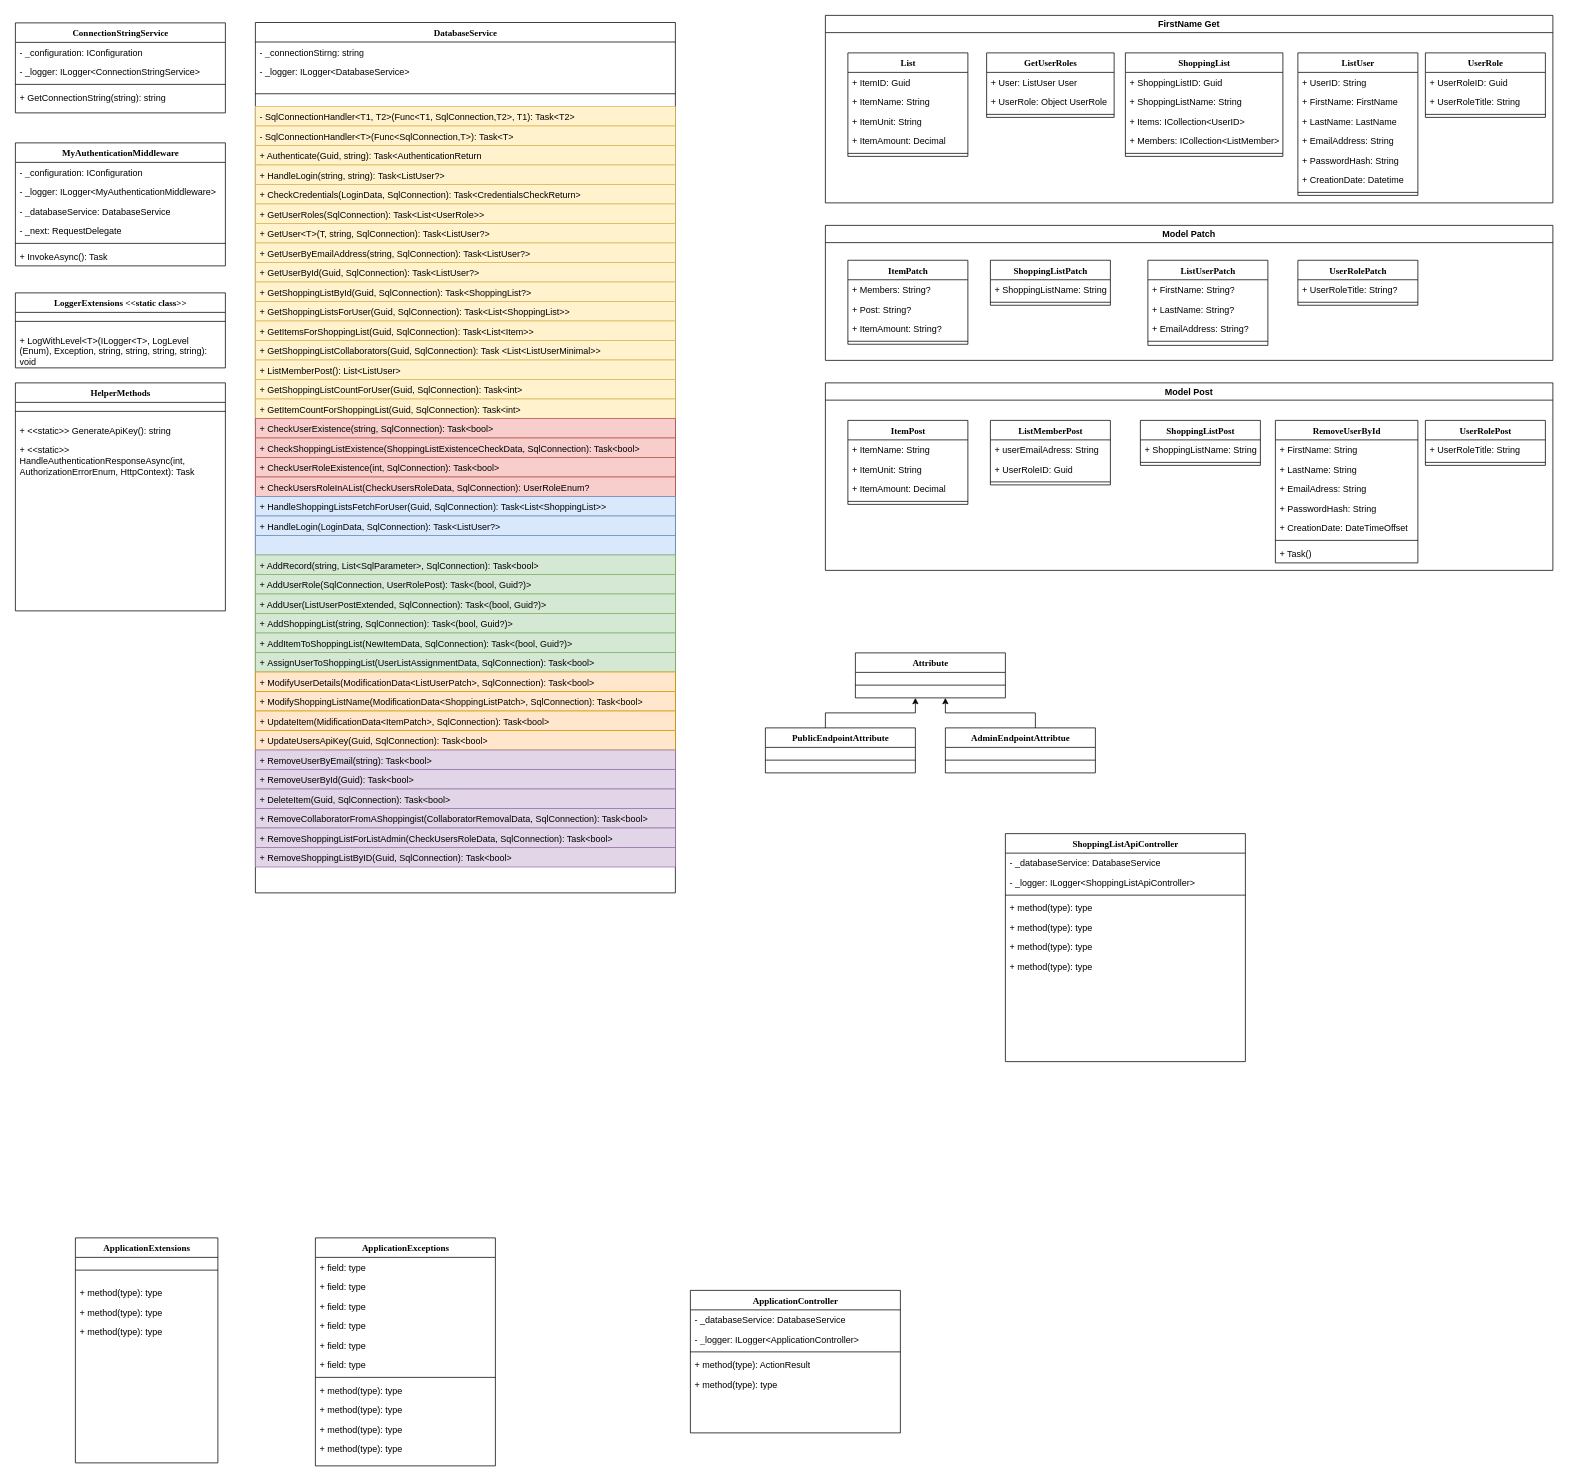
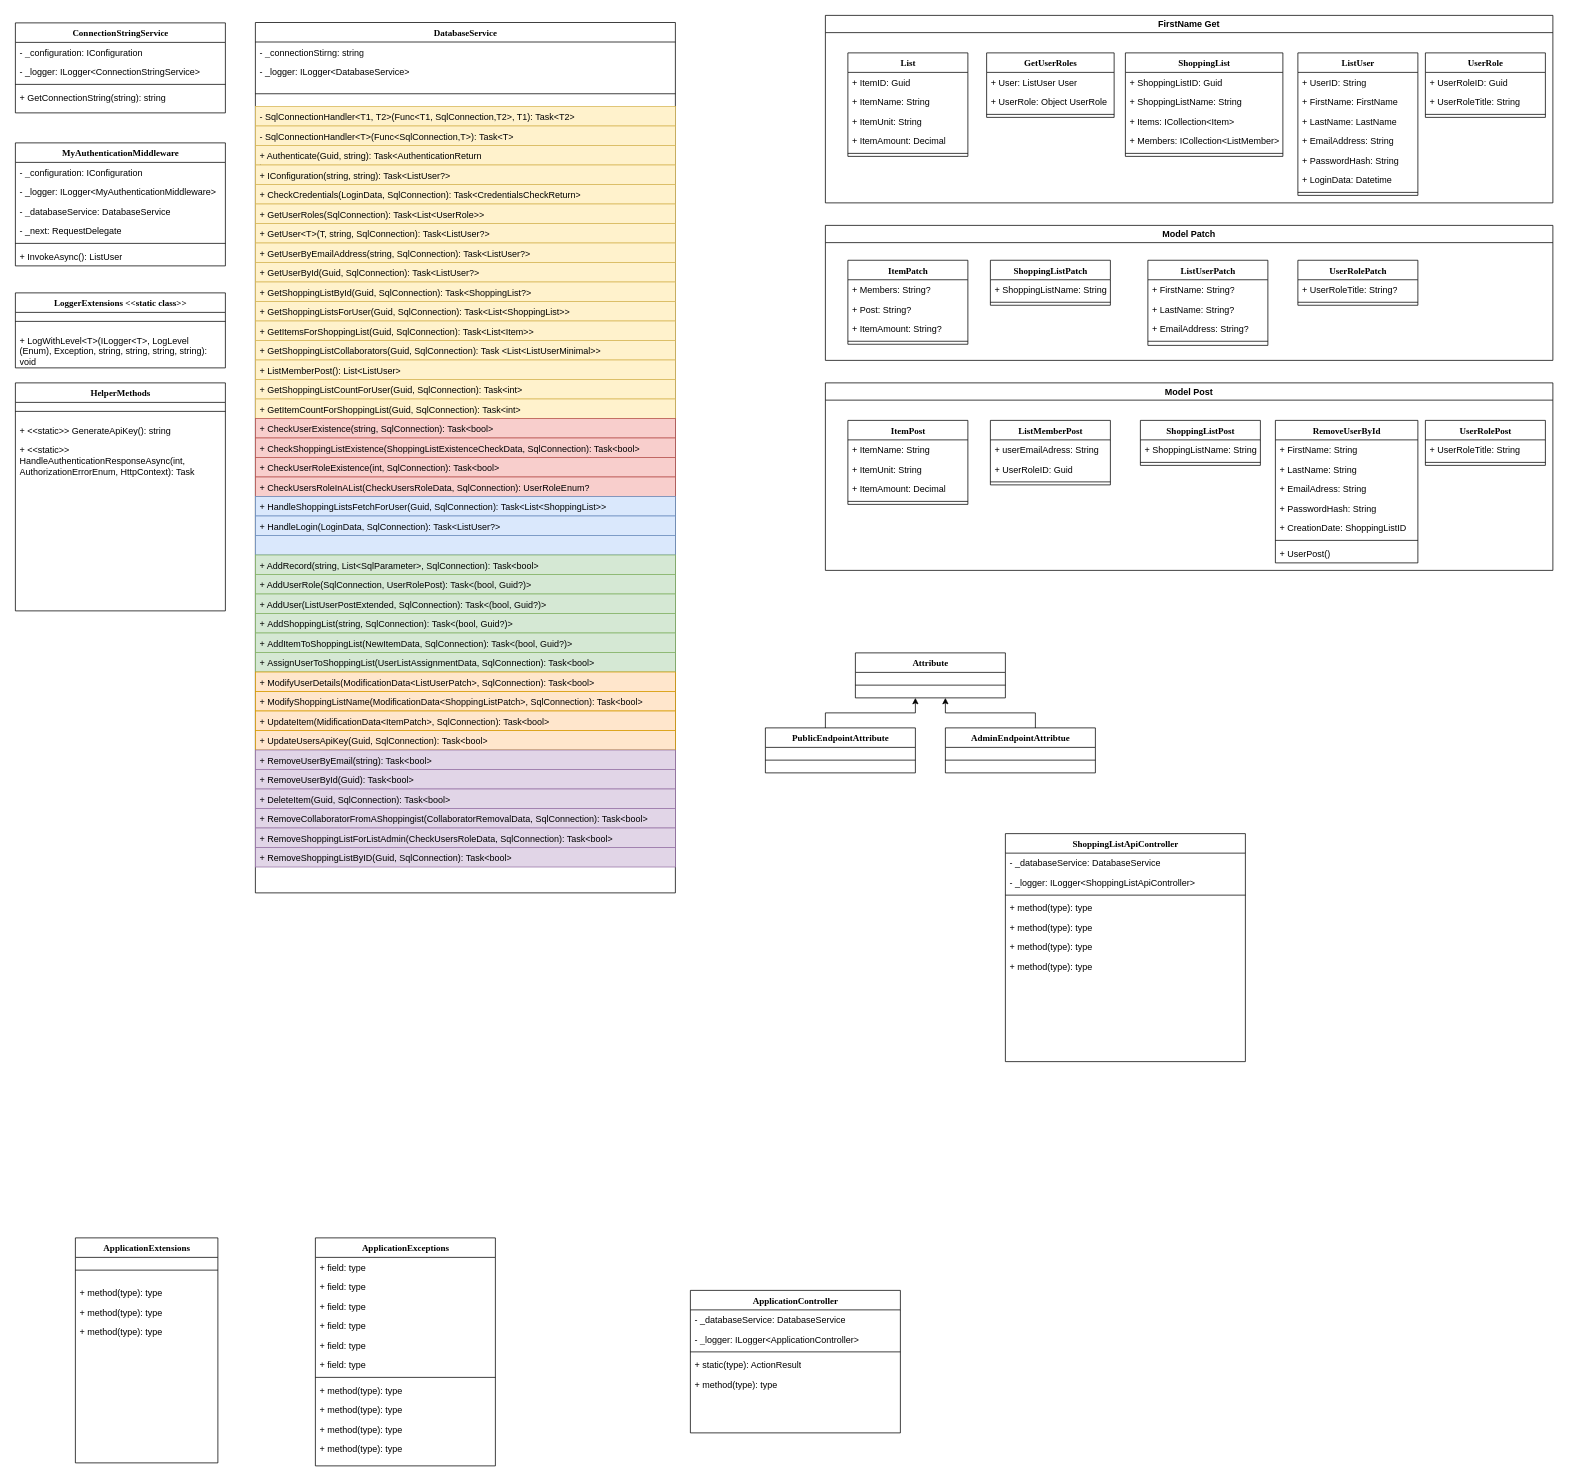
(1193, 122) -> (1188, 122)
(364, 176) -> (372, 176)
(1357, 181) -> (1349, 181)
(69, 257) -> (78, 257)
(1347, 534) -> (1347, 534)
(1299, 554) -> (1309, 554)
(760, 1366) -> (758, 1366)
